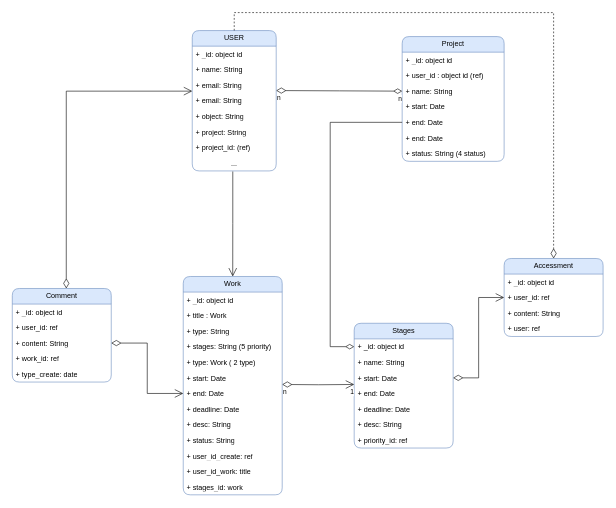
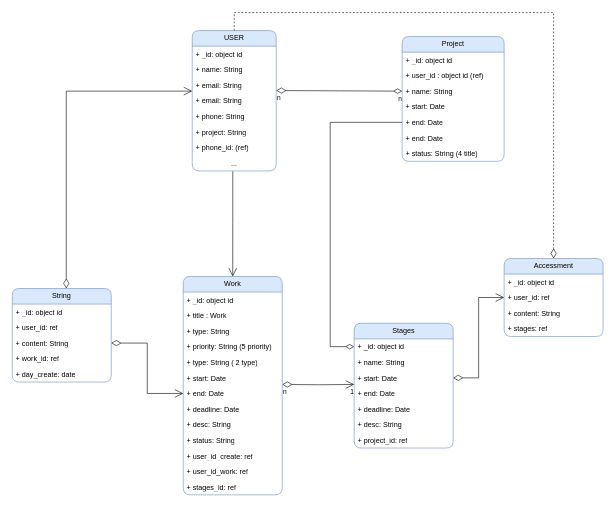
(224, 117) -> (222, 117)
(230, 148) -> (226, 148)
(454, 158) -> (451, 154)
(62, 296) -> (62, 296)
(527, 329) -> (531, 329)
(233, 352) -> (233, 352)
(226, 363) -> (229, 363)
(51, 375) -> (49, 375)
(389, 441) -> (388, 441)
(224, 472) -> (221, 472)
(217, 488) -> (215, 488)
